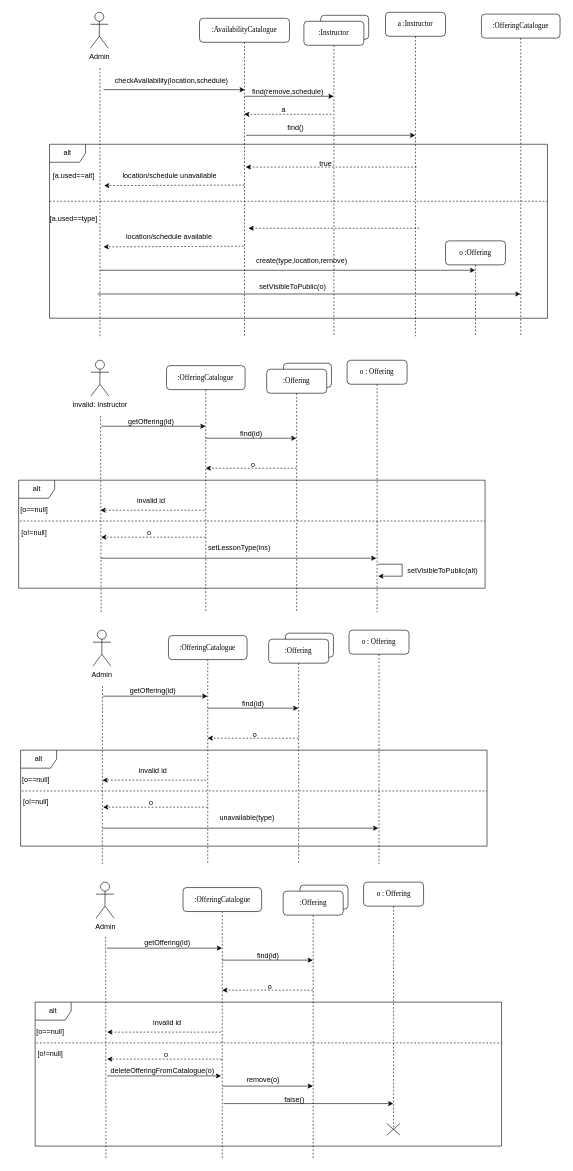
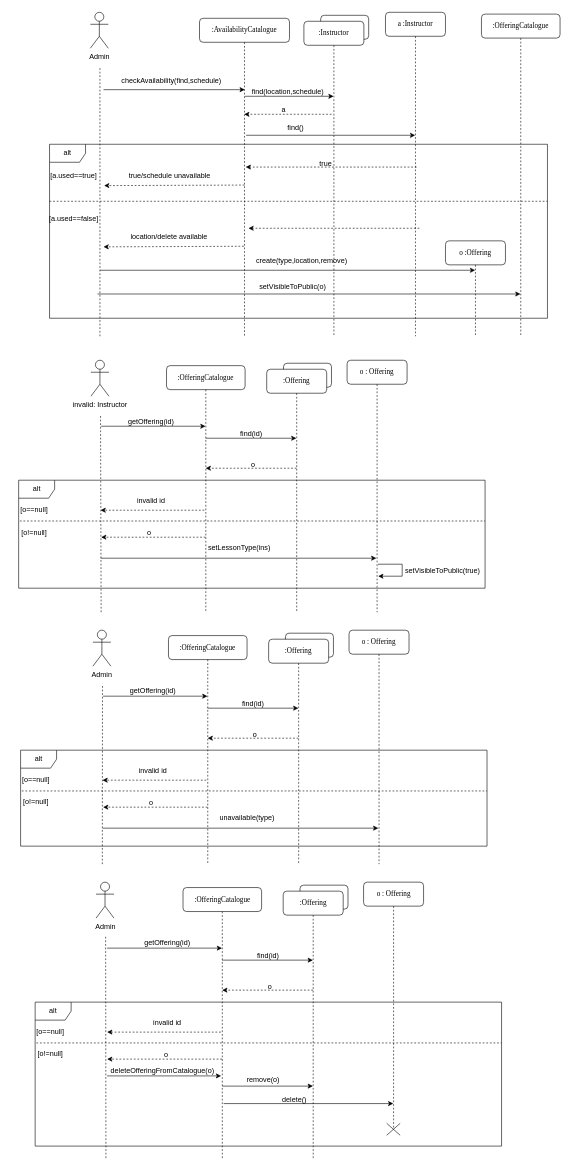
(172, 81) -> (172, 81)
(288, 92) -> (288, 92)
(74, 176) -> (74, 176)
(170, 176) -> (170, 176)
(74, 219) -> (74, 219)
(169, 237) -> (169, 237)
(443, 571) -> (443, 571)
(295, 1100) -> (295, 1100)
